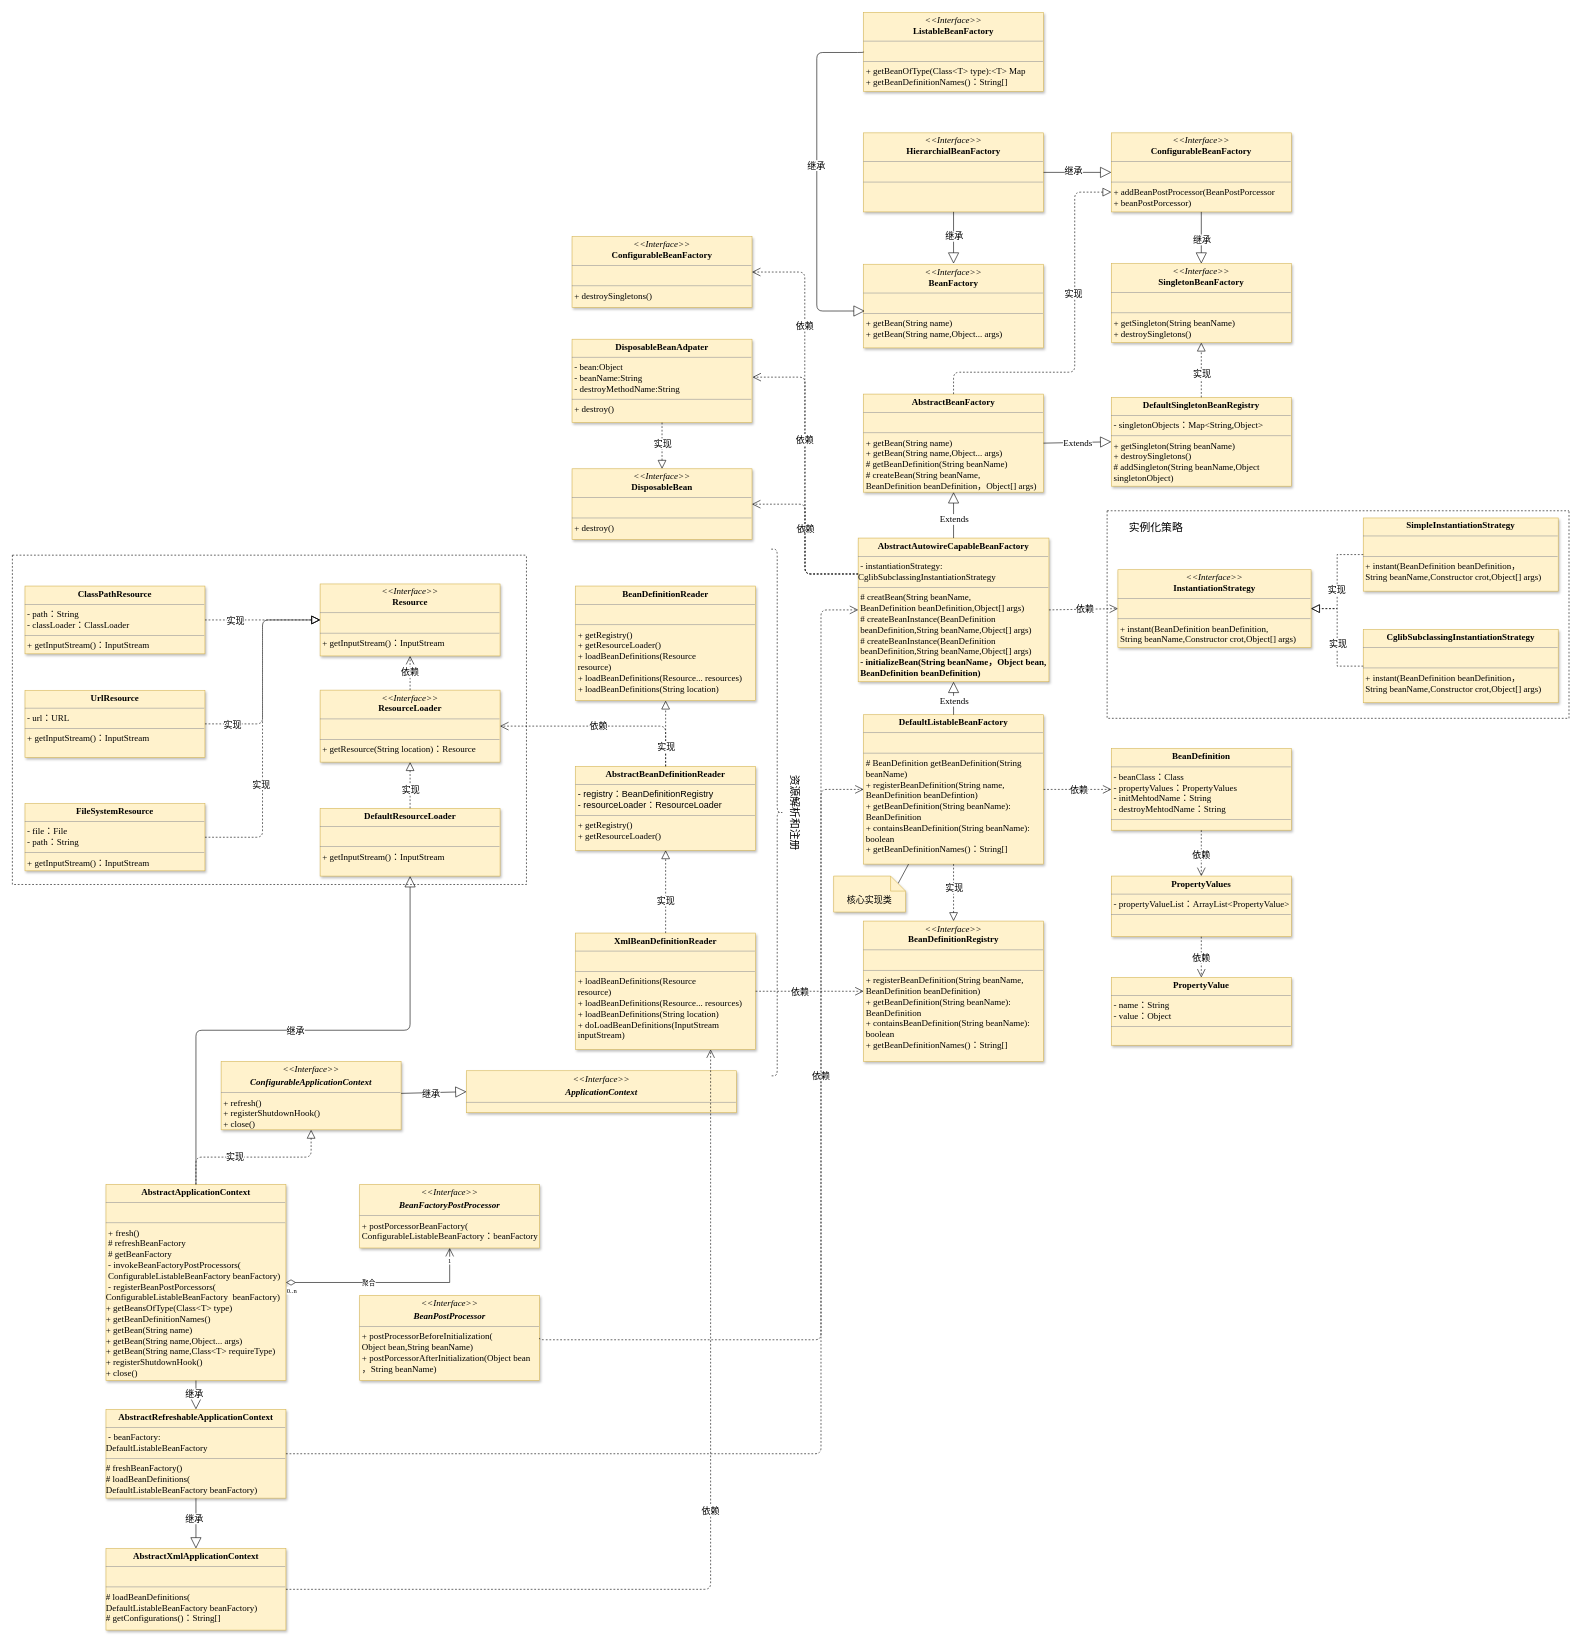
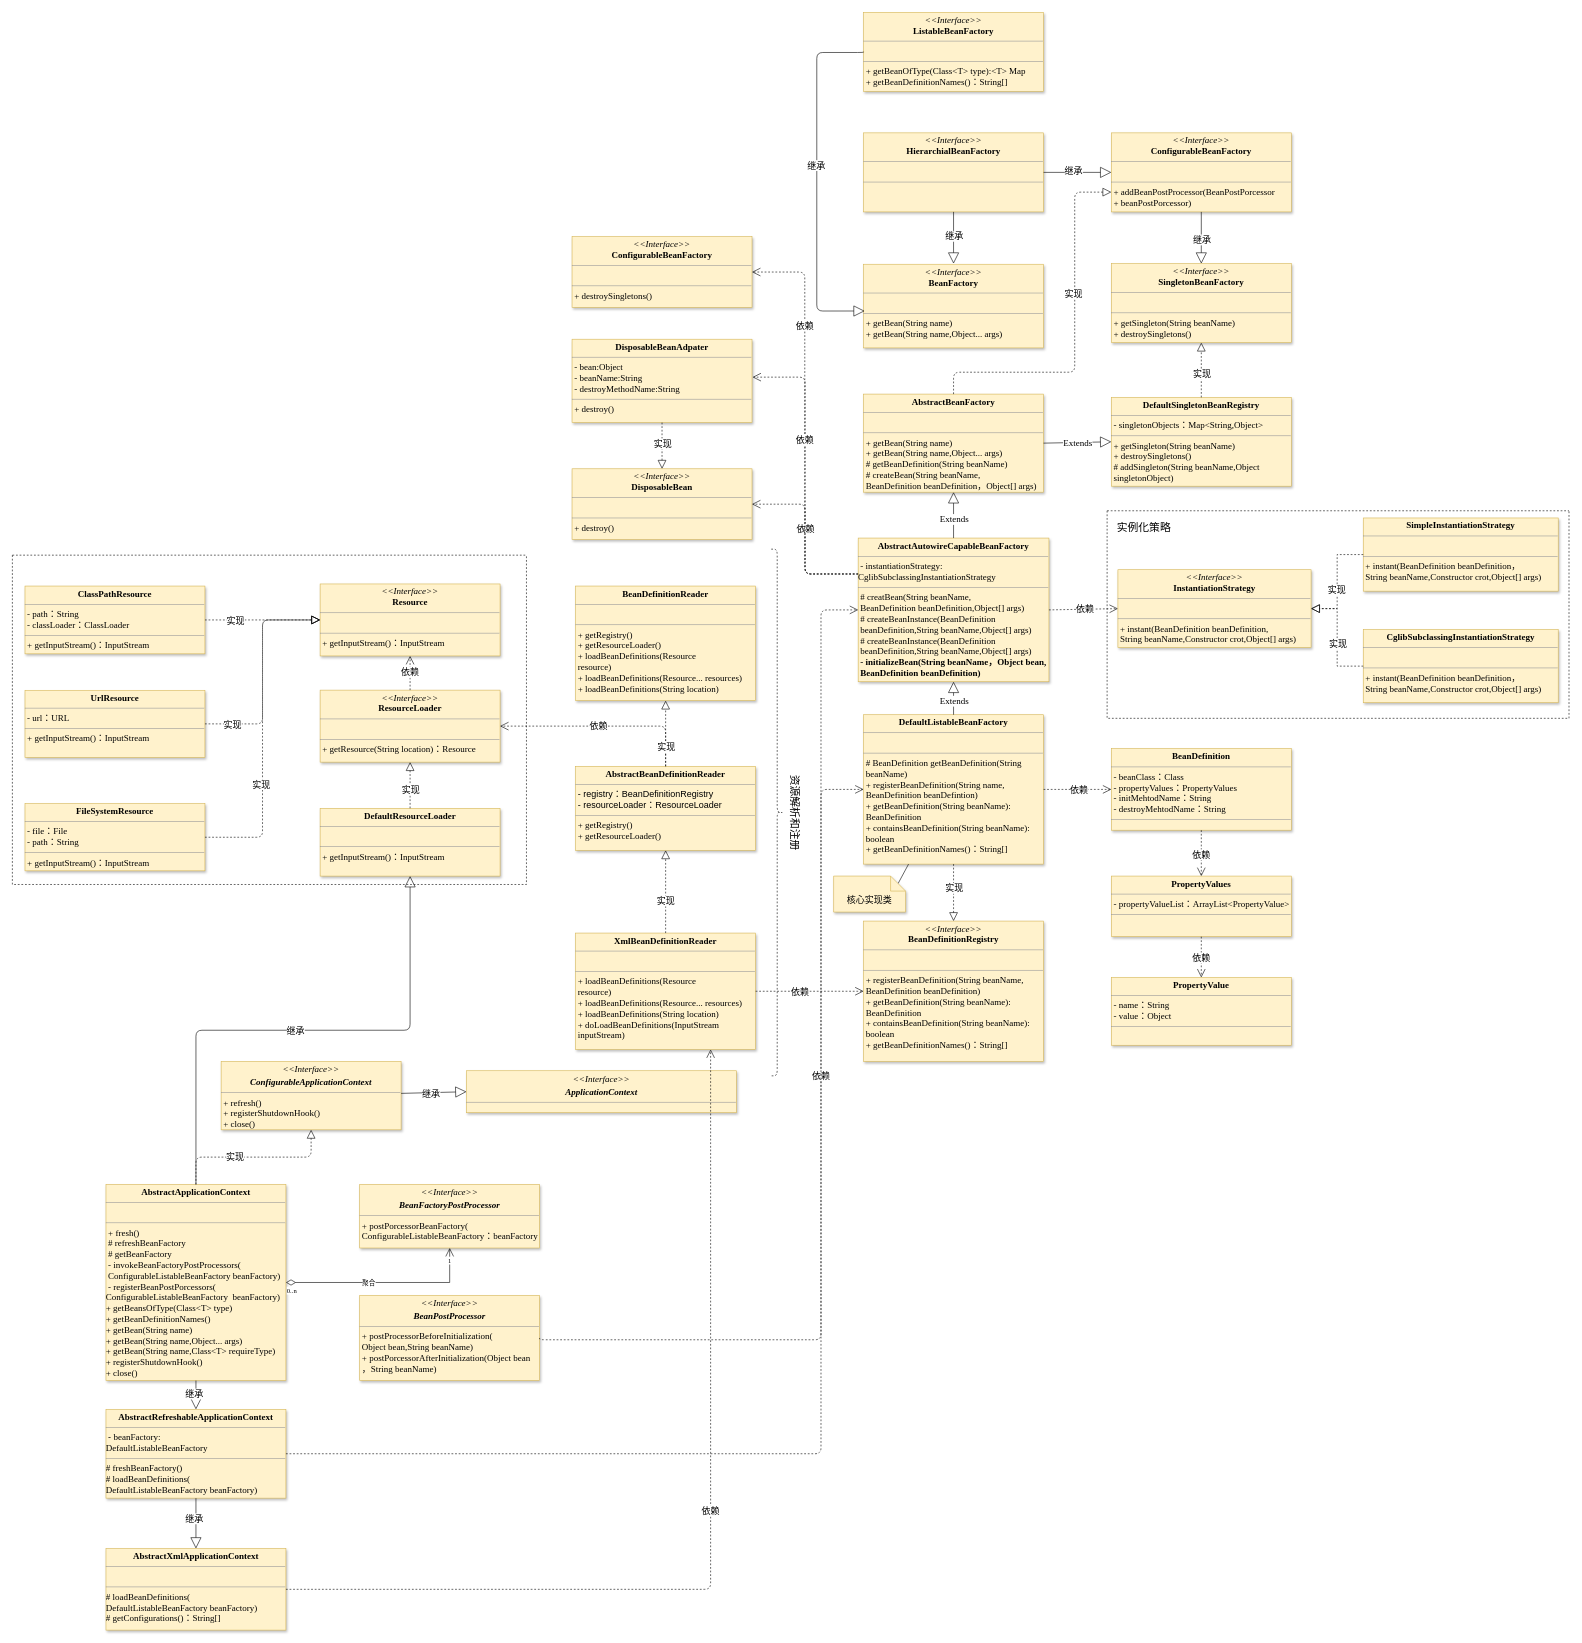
(1156, 528) -> (1144, 528)
